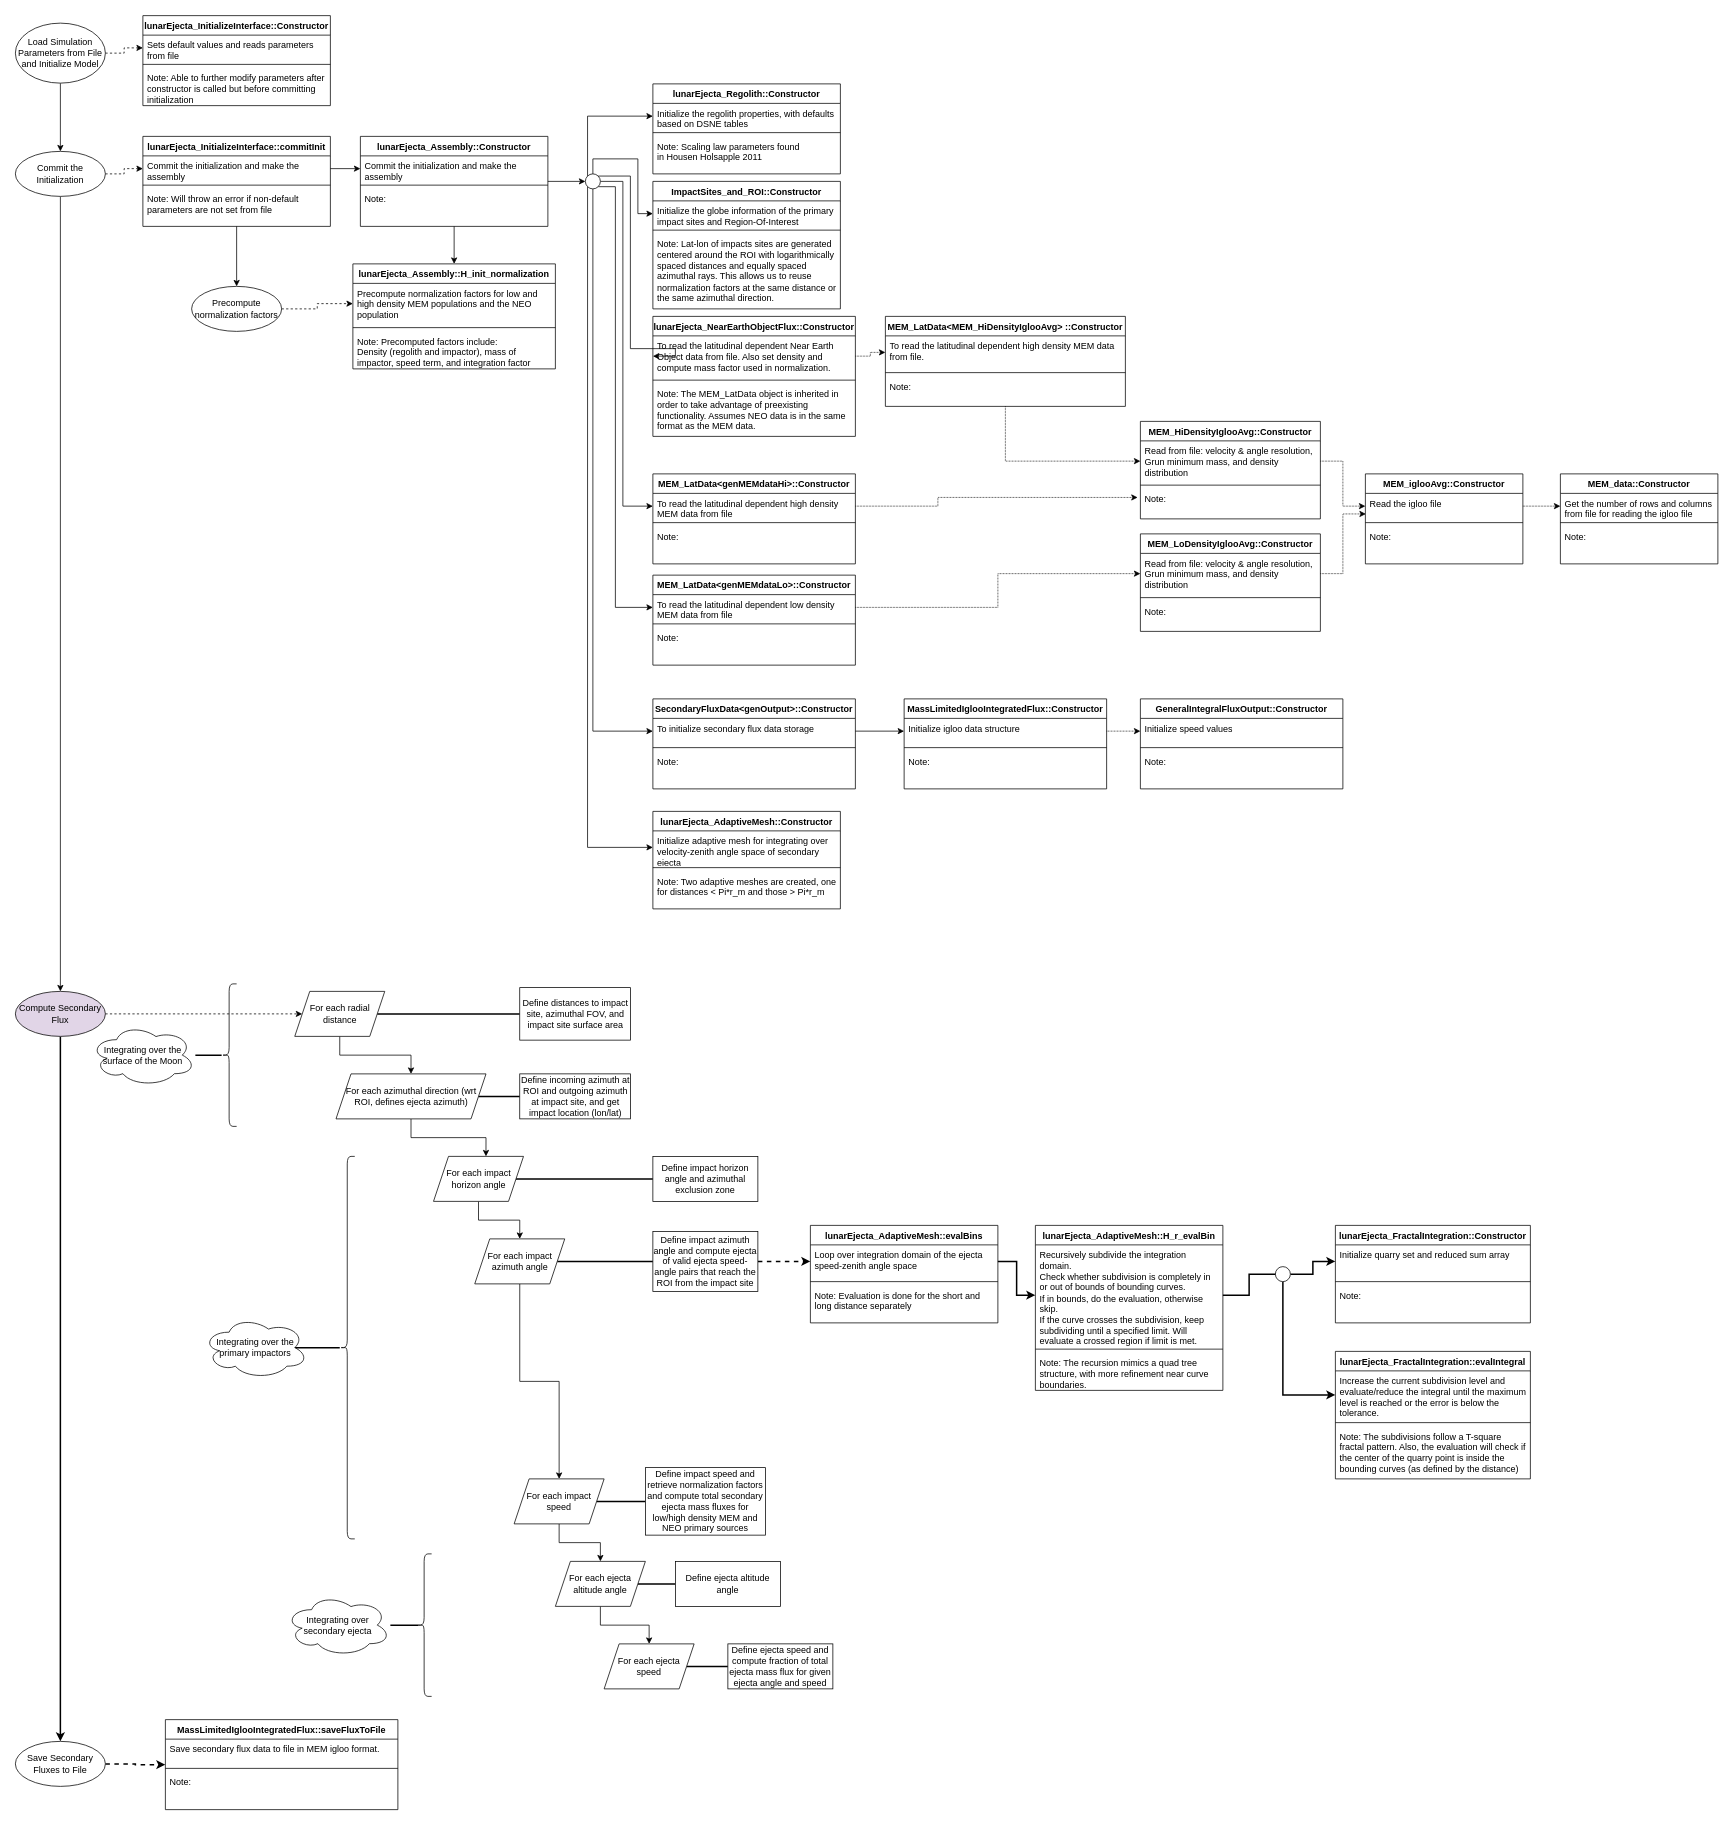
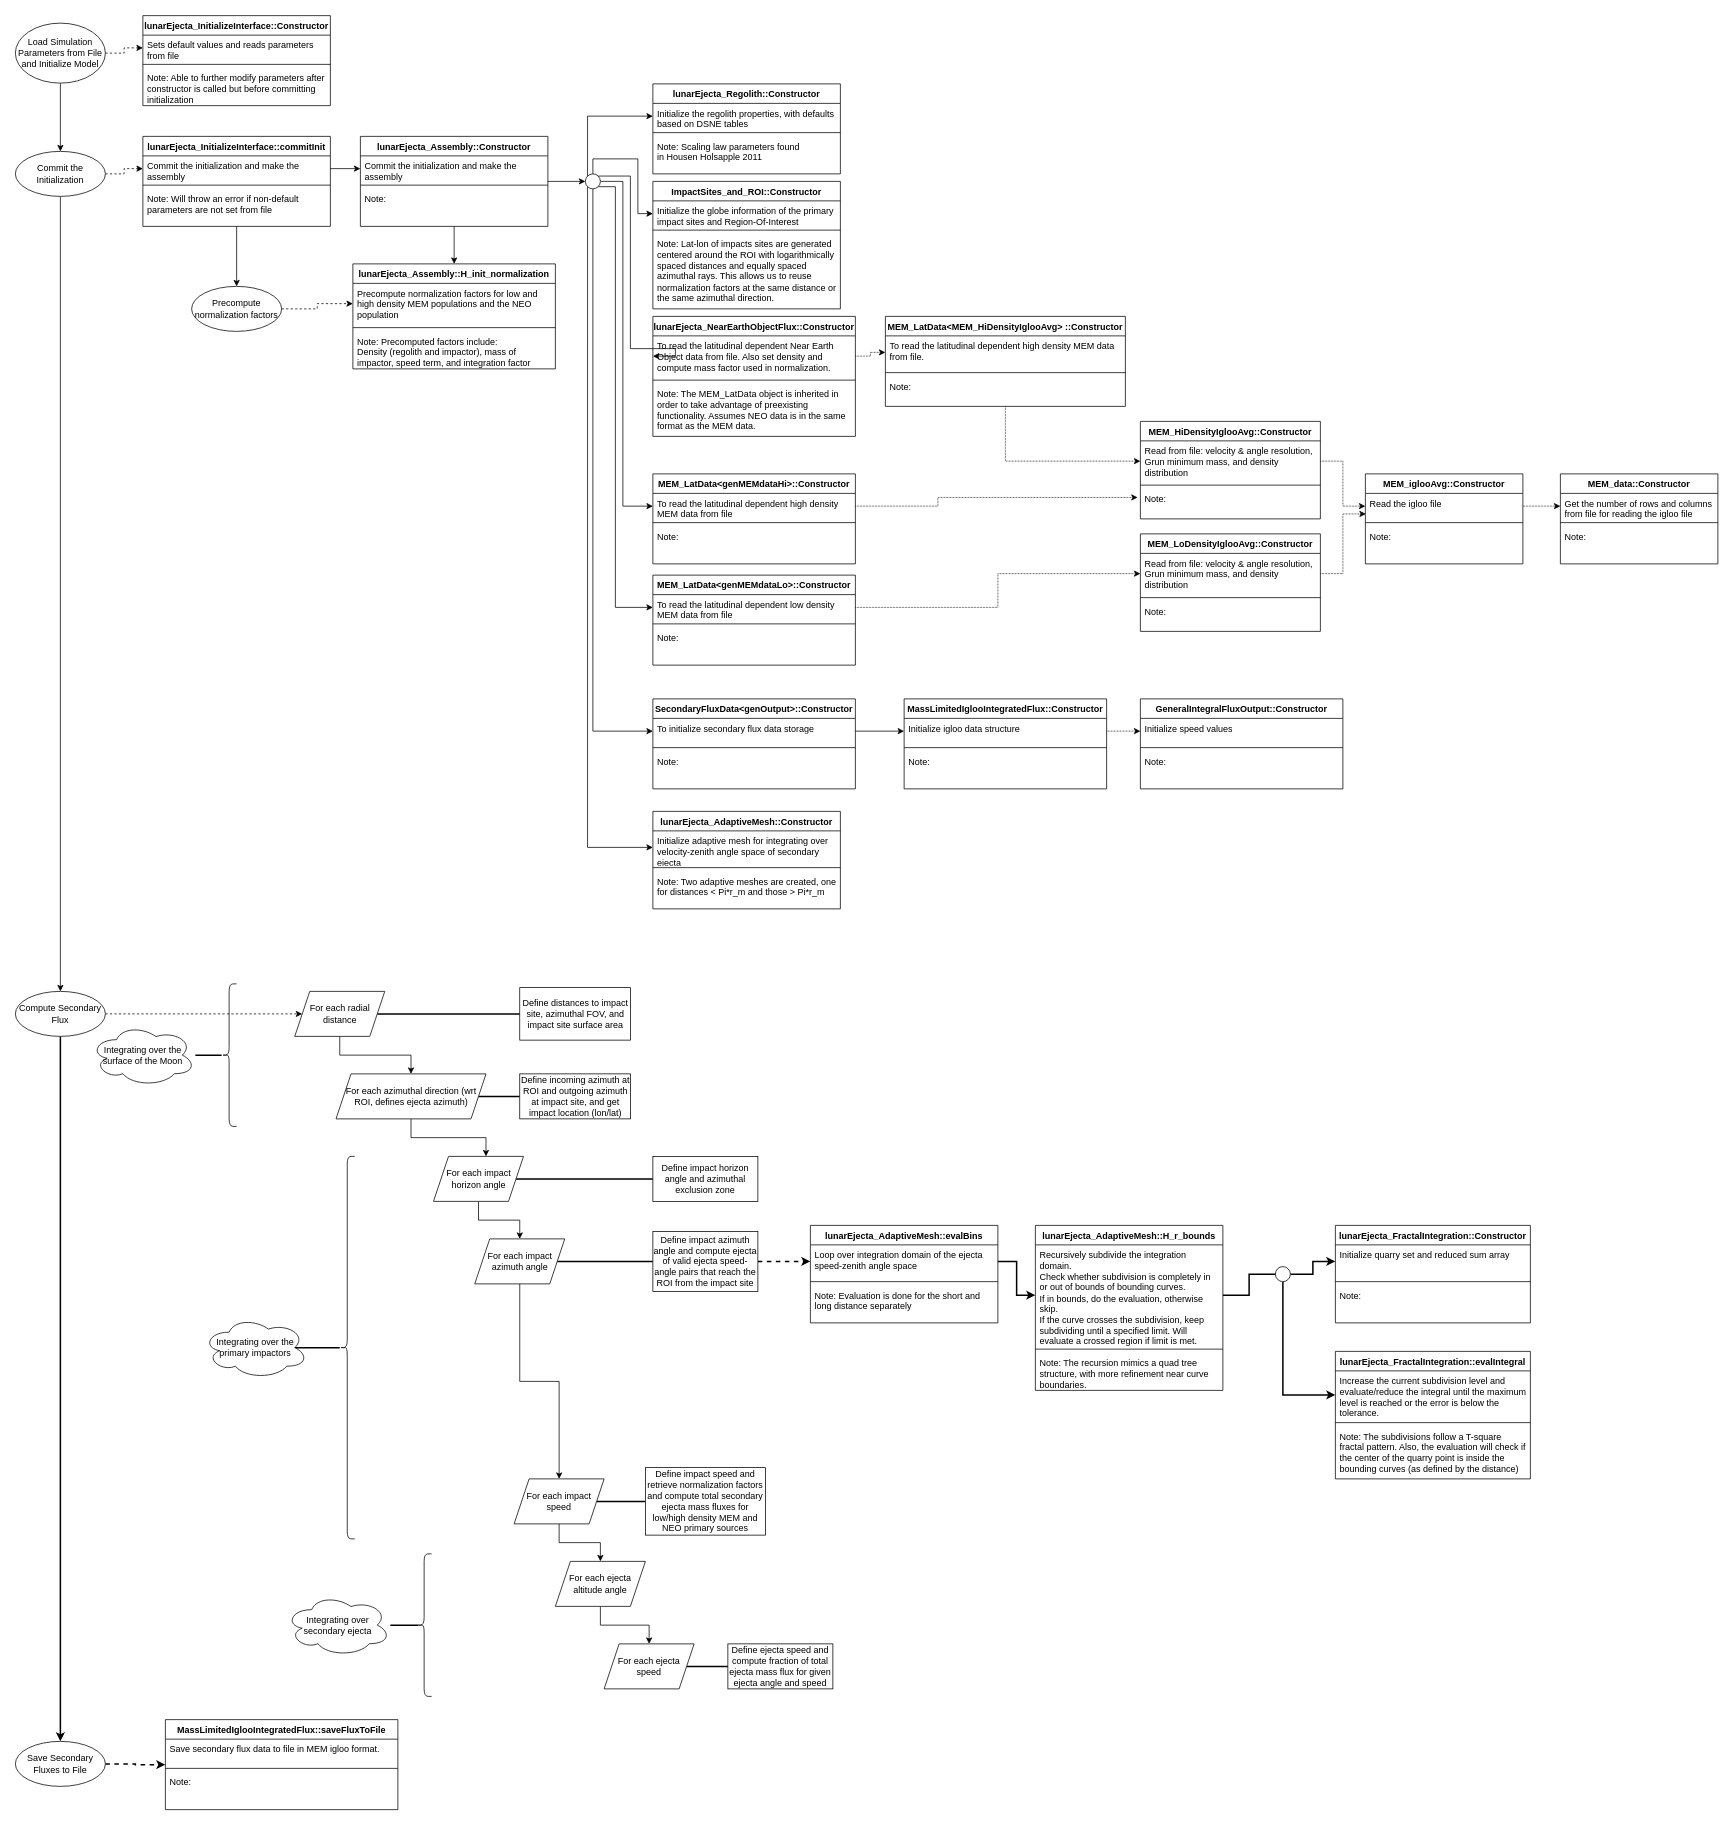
(60, 1014) -> (60, 1014)
(1129, 1235) -> (1129, 1235)
(656, 1584) -> none
(728, 1584) -> none
